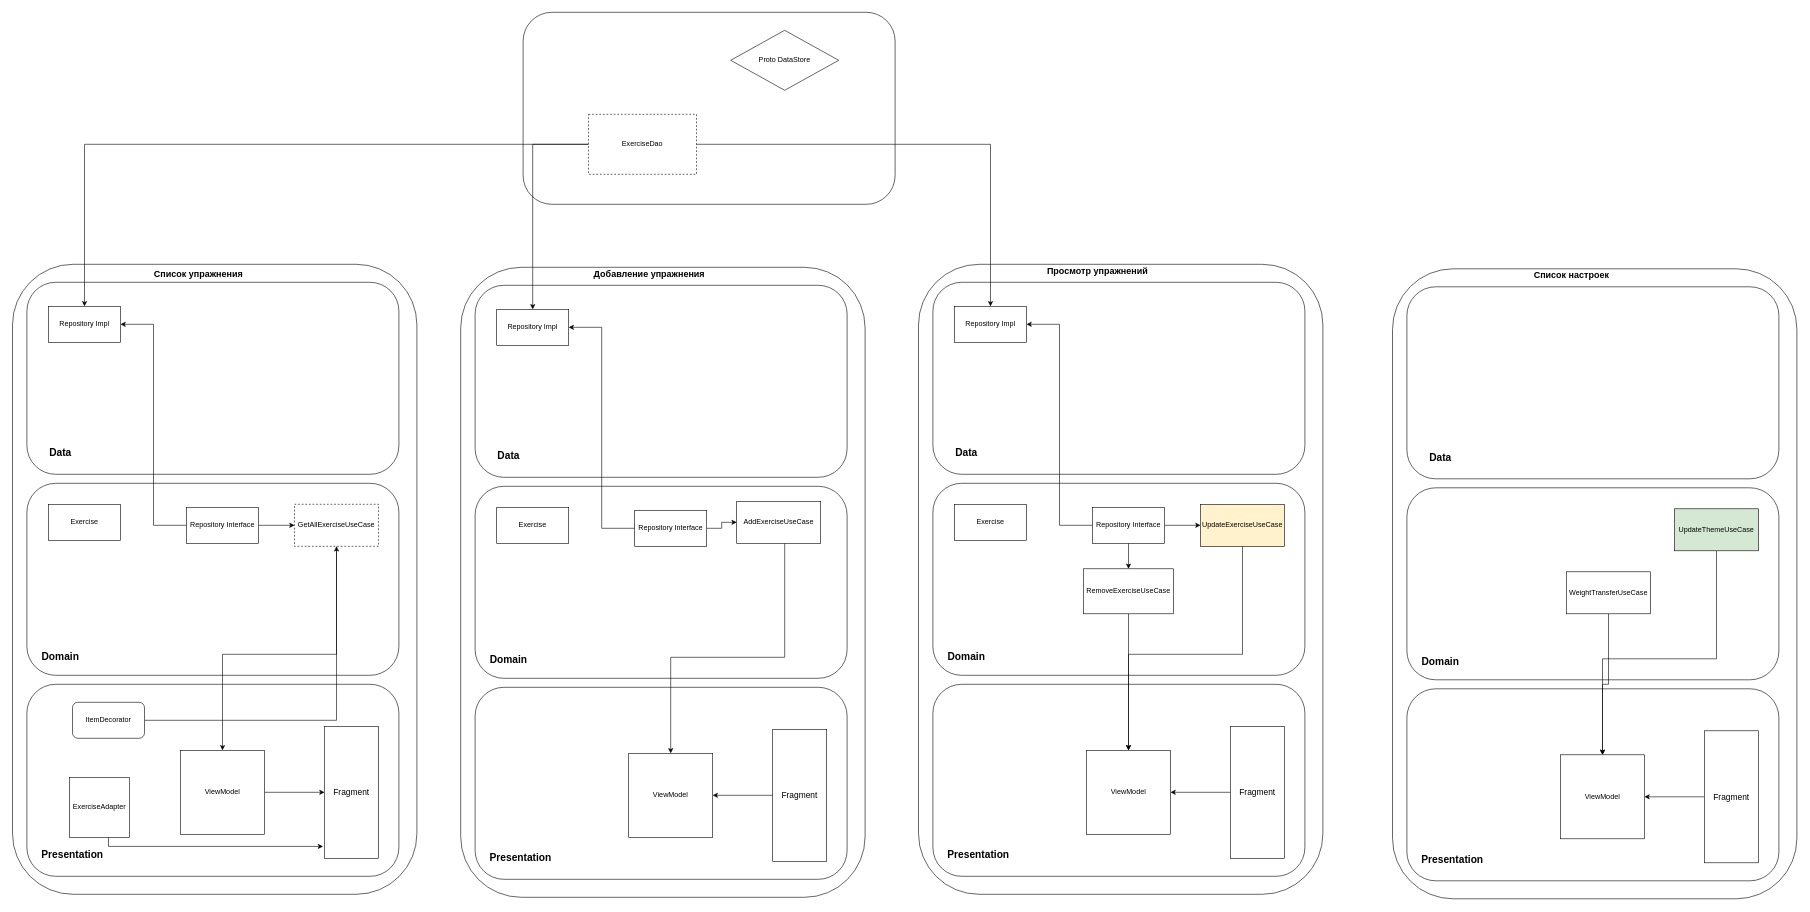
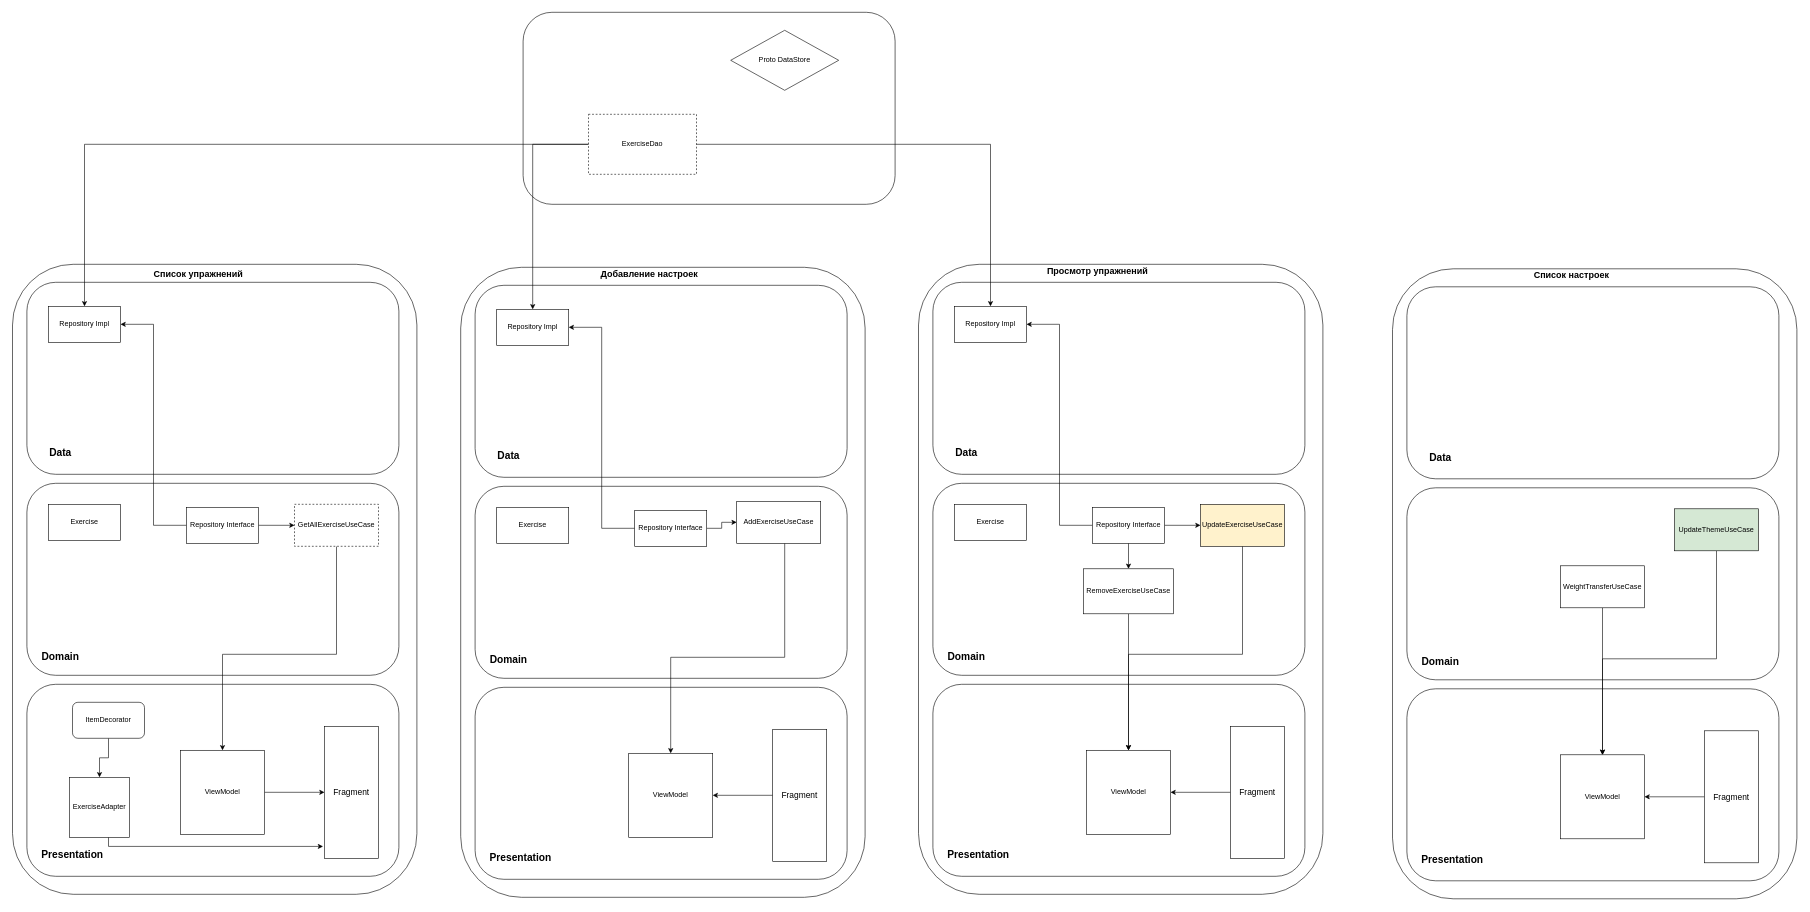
(198, 273) -> (198, 273)
(649, 273) -> (649, 273)
(1608, 593) -> (1602, 587)
(272, 720) -> (106, 758)
